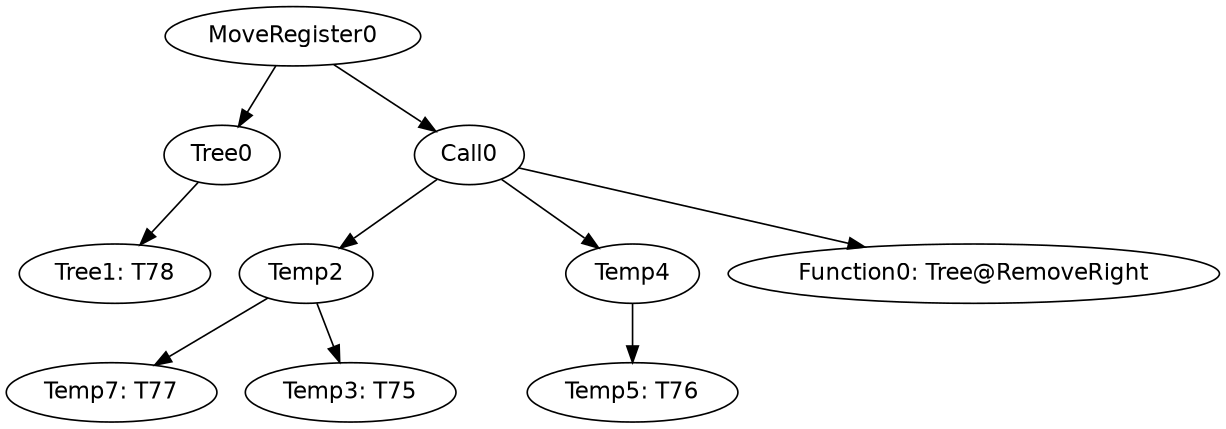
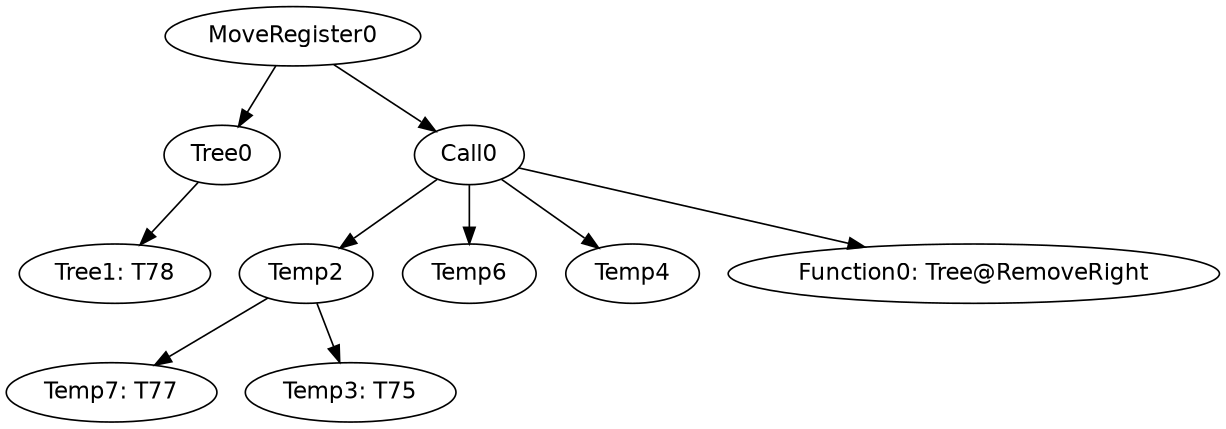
none -> (469, 274)
(633, 392) -> none
